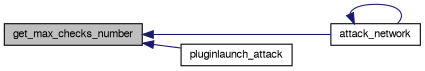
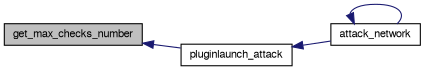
(242, 34) -> (317, 43)
